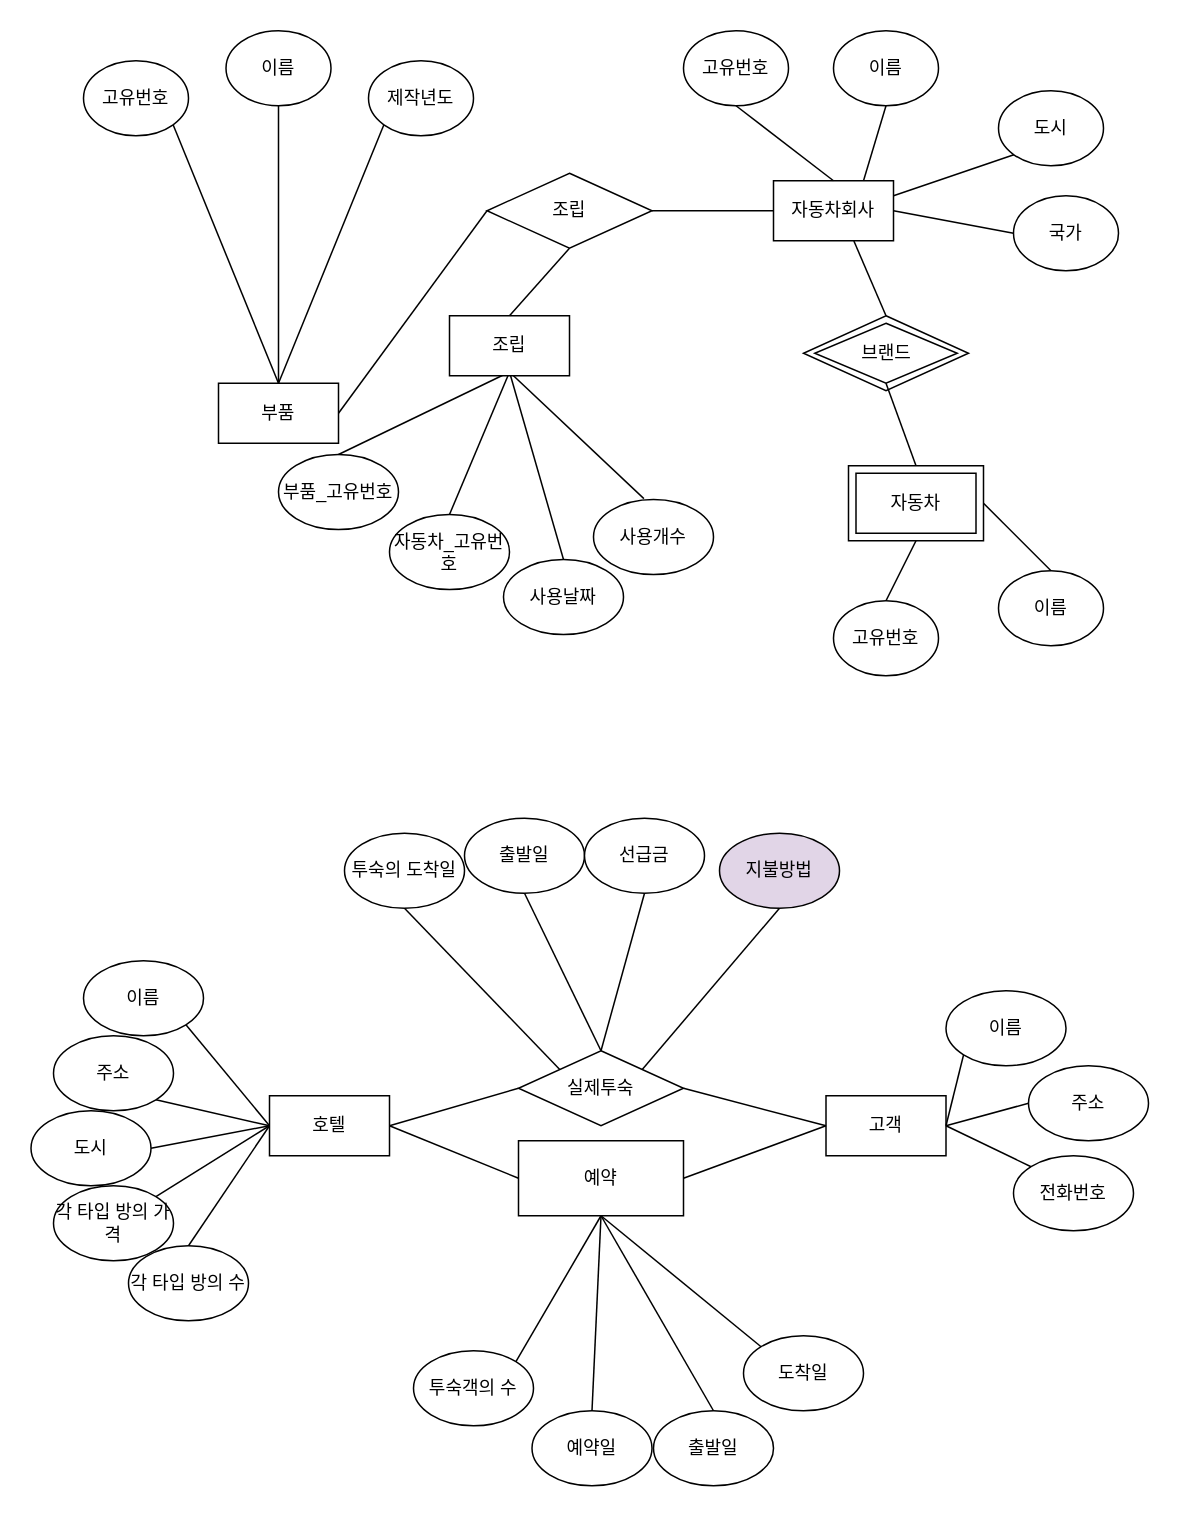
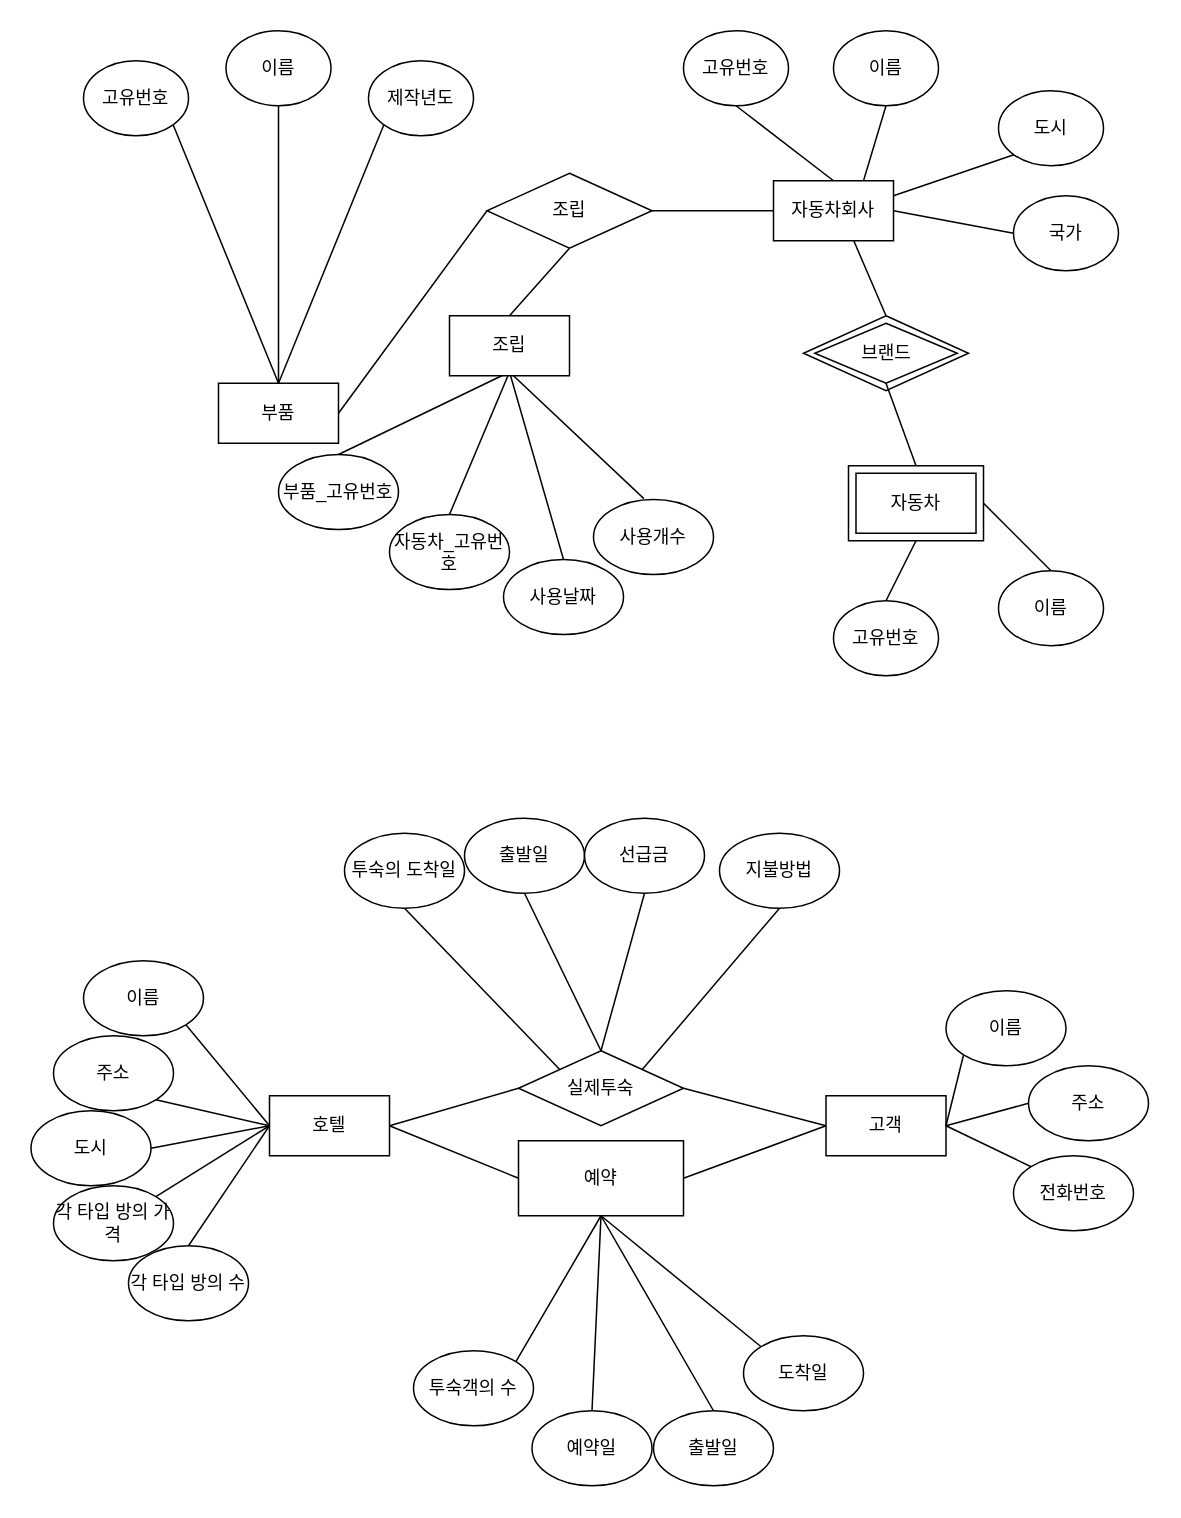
(779, 871) -> (779, 871)
